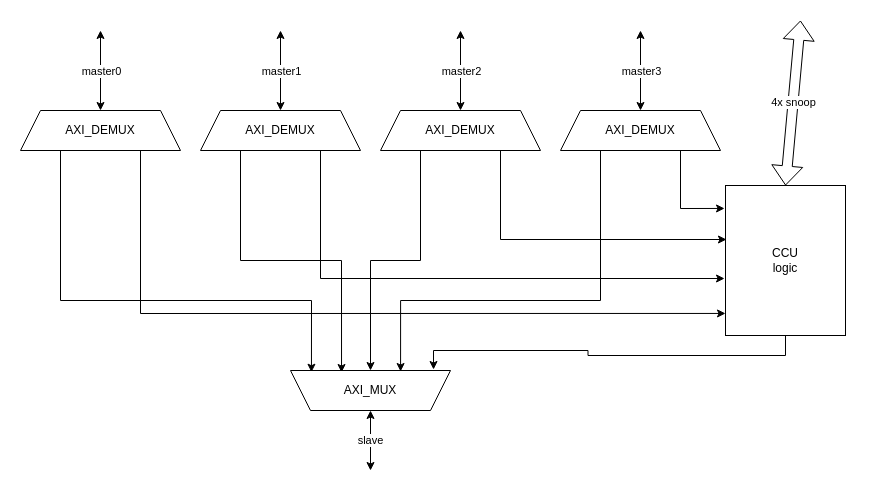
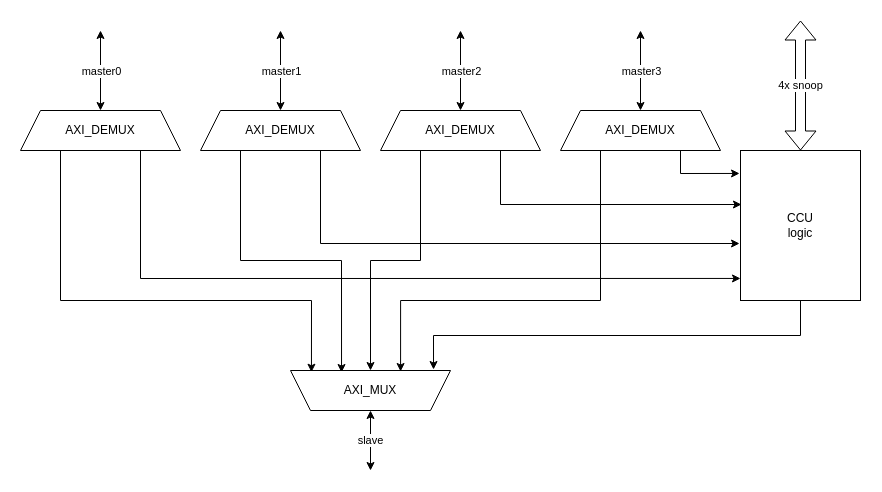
(786, 261) -> (801, 226)
